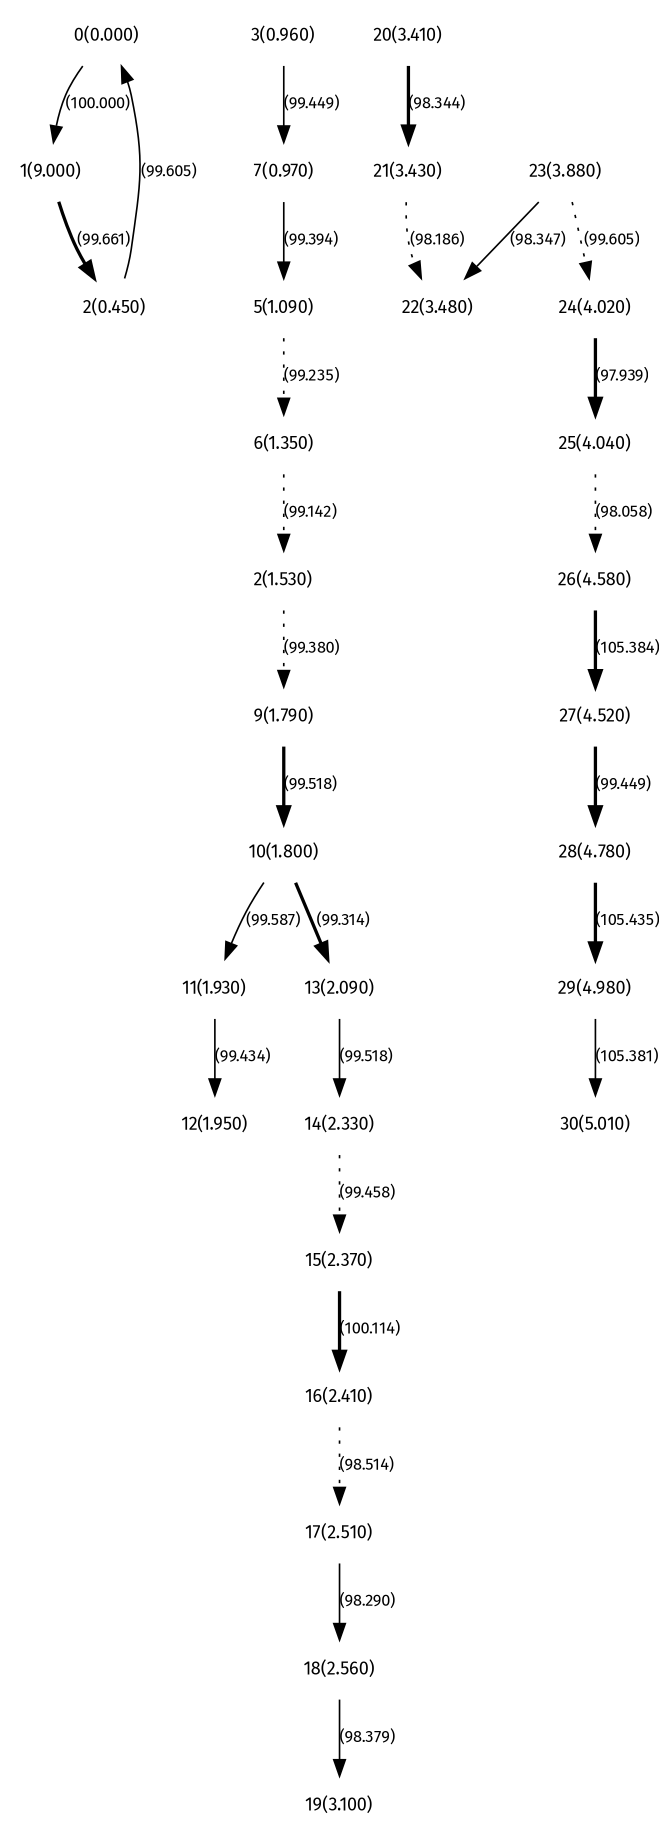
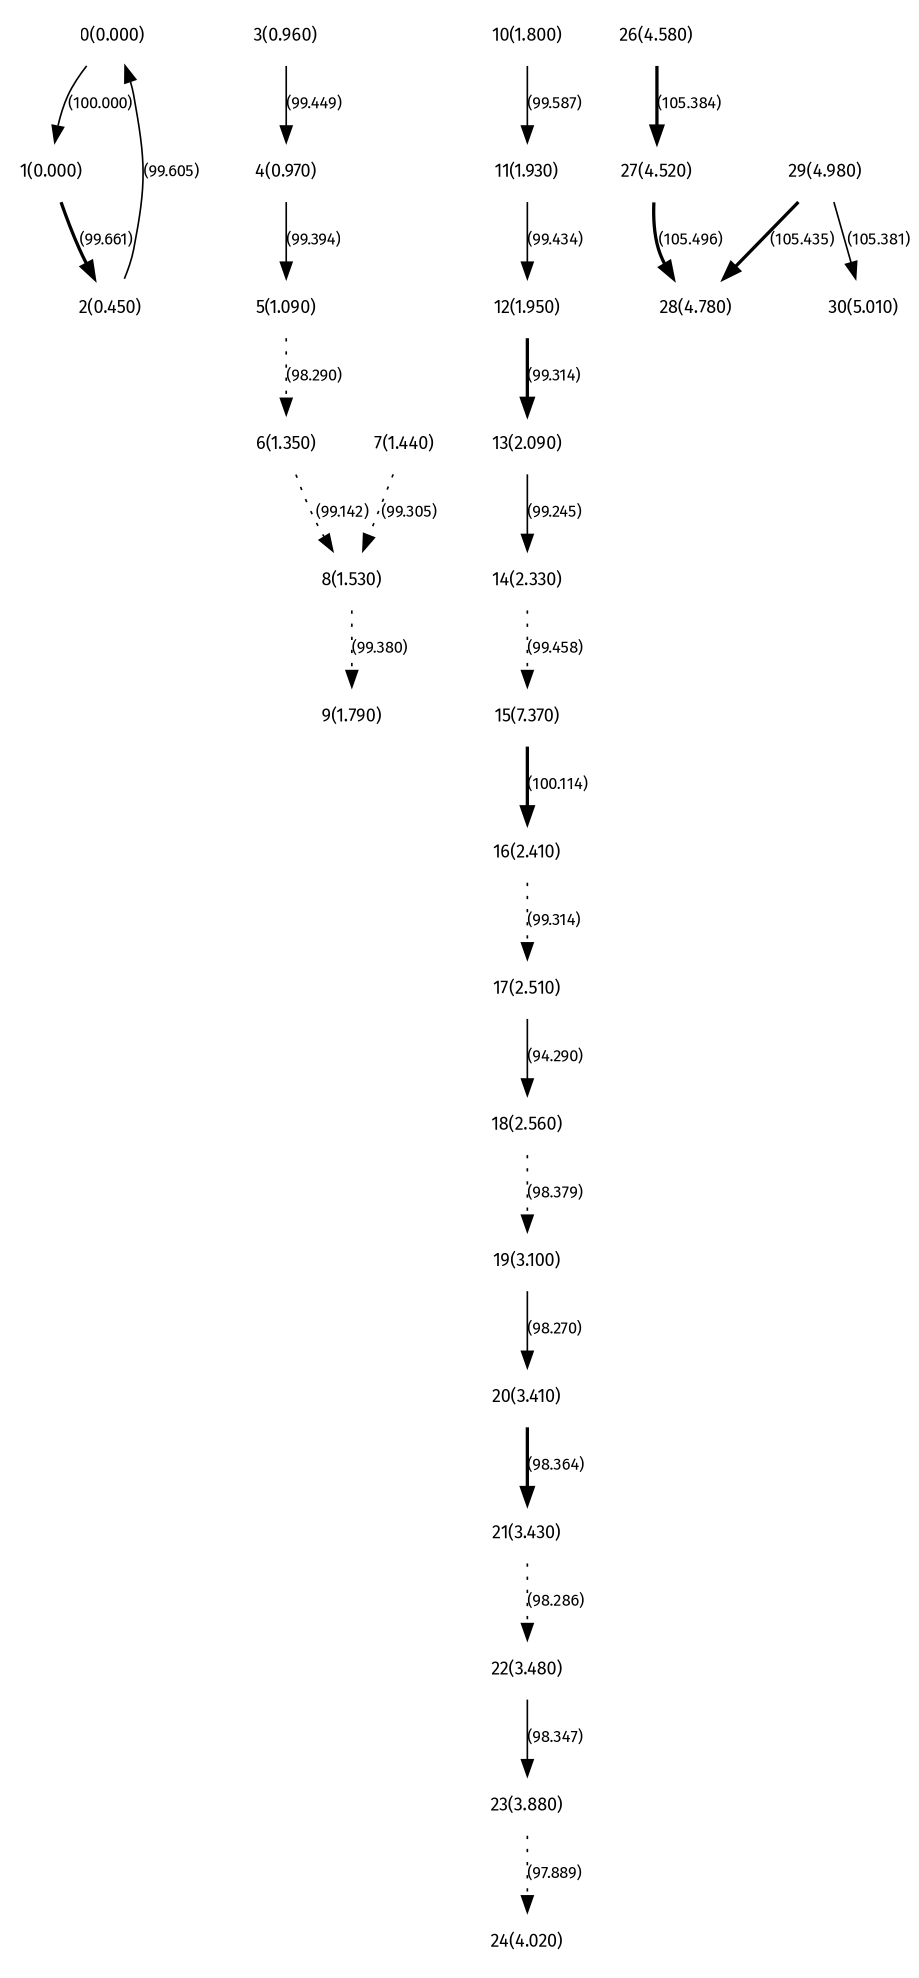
(437, 104) -> (556, 1466)
(51, 172) -> (52, 172)
(284, 172) -> (286, 172)
(508, 234) -> (527, 1730)
(438, 240) -> (556, 1602)
(612, 240) -> (555, 1874)
(312, 376) -> (314, 376)
none -> (404, 445)
(595, 445) -> none
(284, 581) -> (352, 581)
(284, 777) -> none
(623, 785) -> (691, 240)
(308, 913) -> (527, 368)
(595, 913) -> (767, 234)
(367, 1057) -> (555, 513)
(340, 1261) -> (527, 717)
none -> (527, 1321)
(367, 1466) -> (554, 921)
(367, 1602) -> (555, 1057)
(340, 1730) -> (527, 1185)
